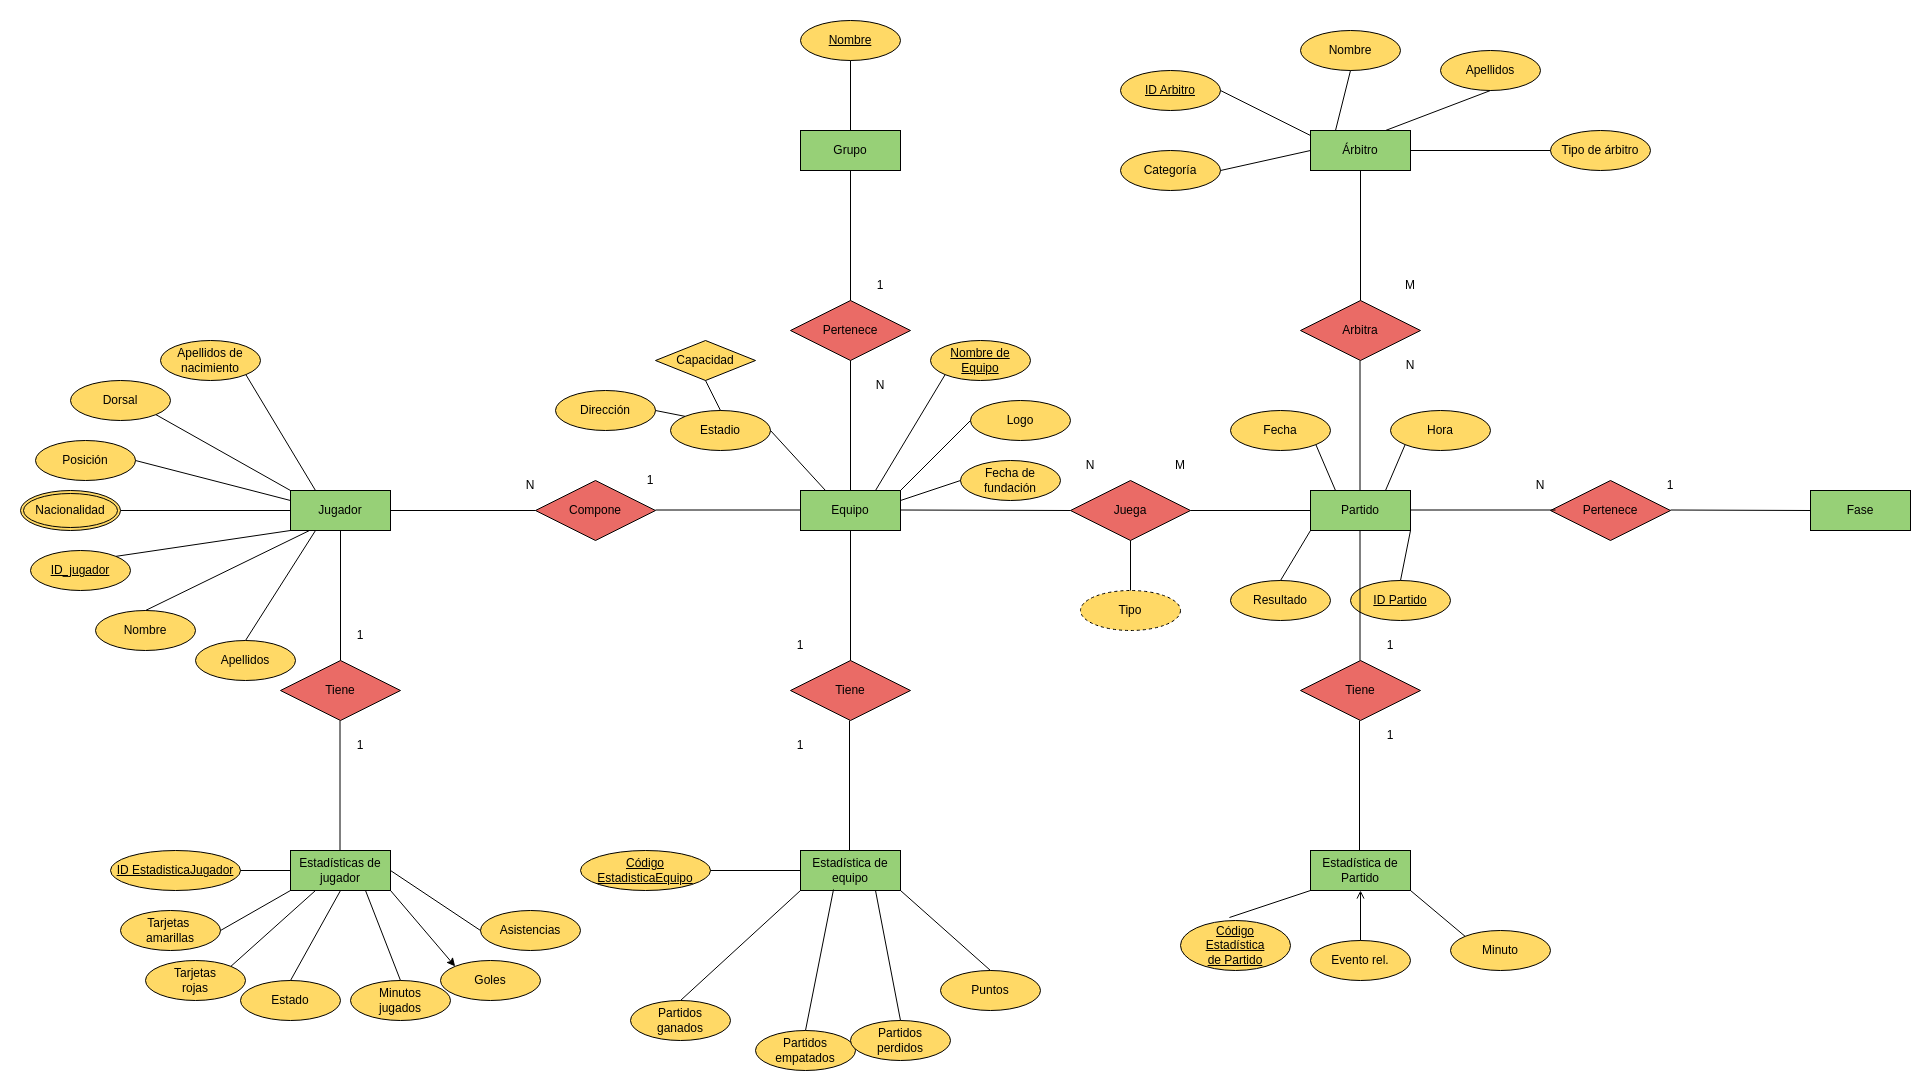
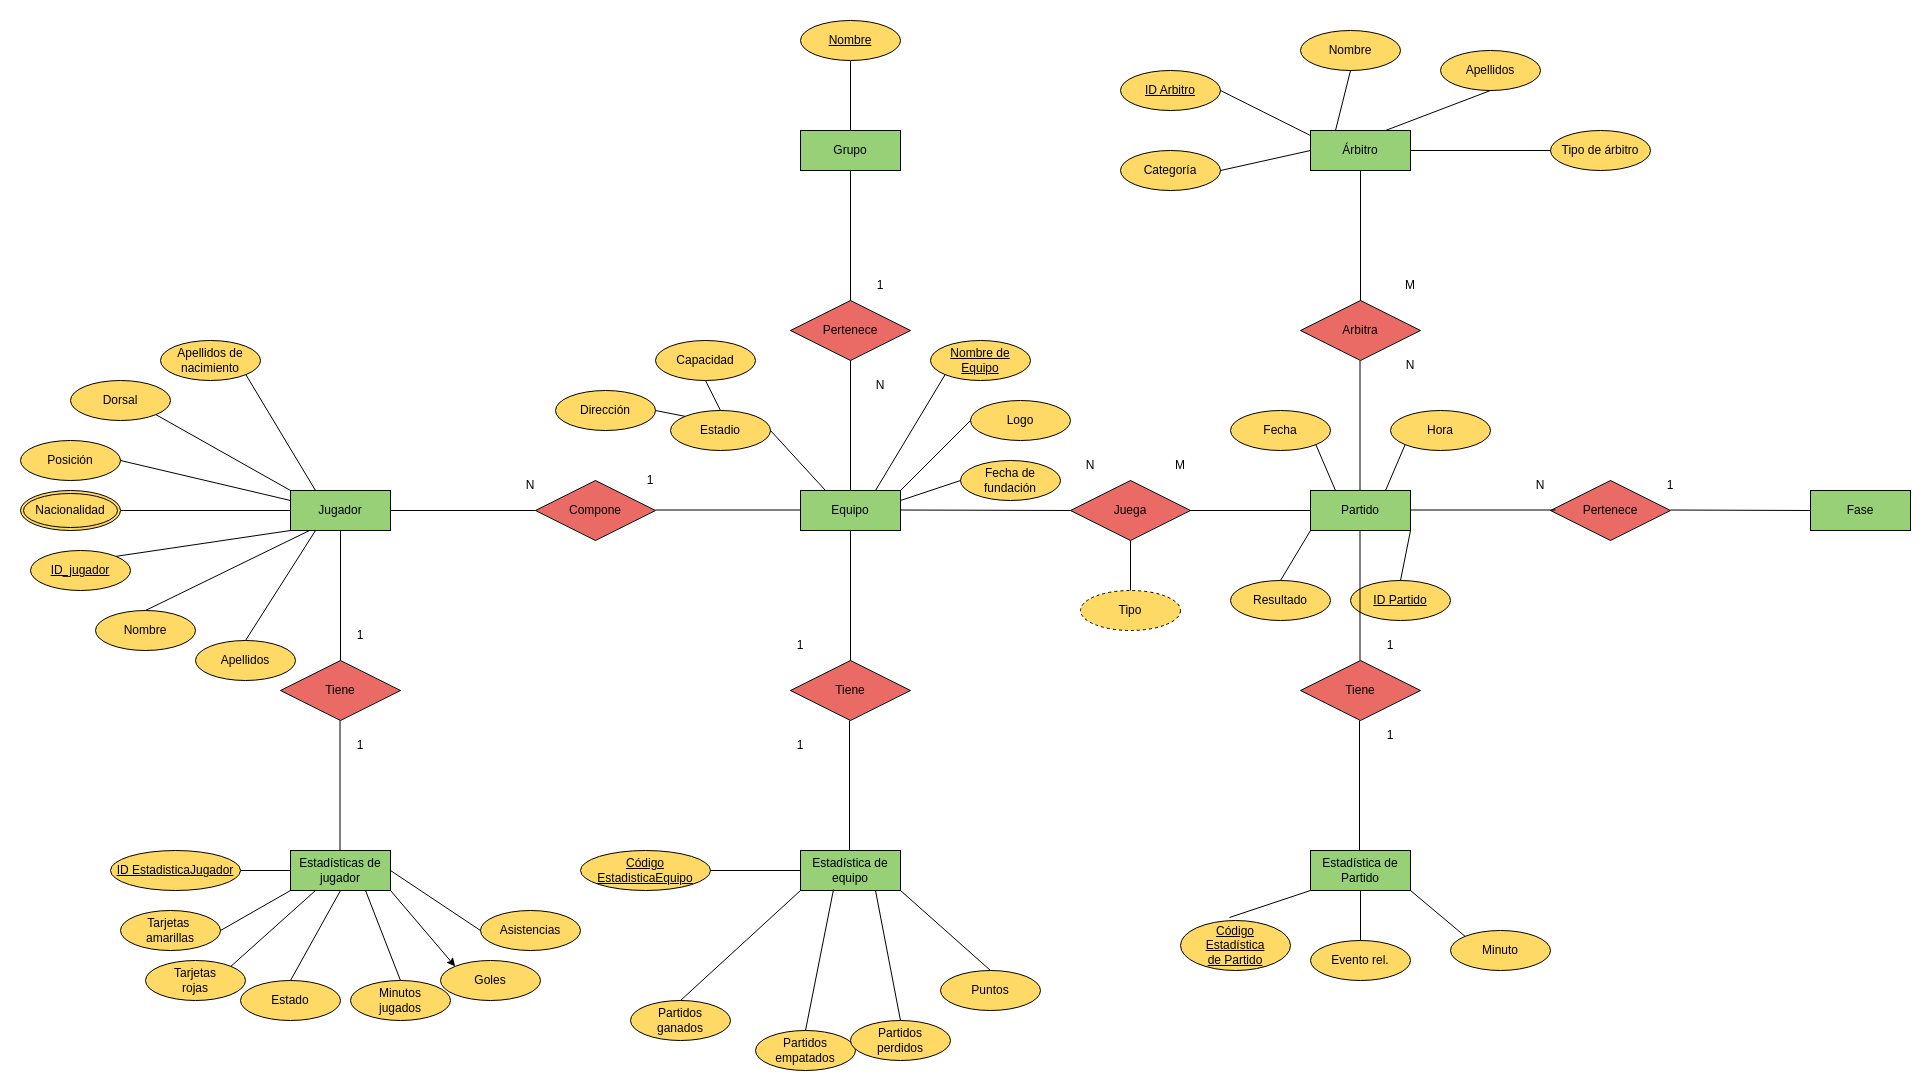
(706, 361) -> (706, 361)
(86, 461) -> (71, 461)
(1361, 896) -> (1361, 896)
